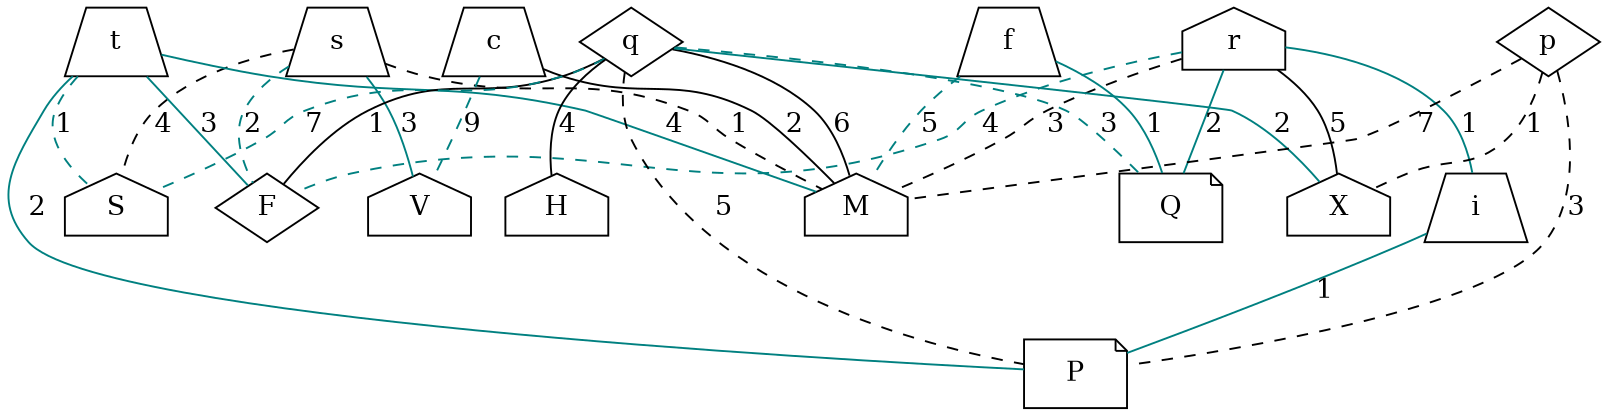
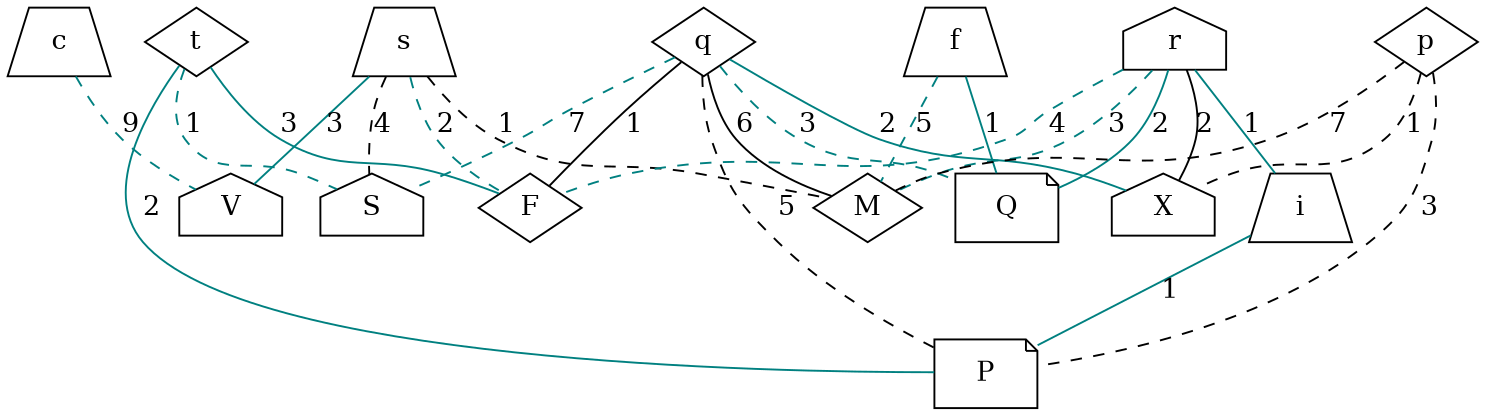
(116, 42) -> (196, 42)
(703, 93) -> none
(545, 102) -> none
(1034, 118) -> (1056, 146)
(1339, 125) -> (1205, 125)
(557, 208) -> none
(856, 208) -> (868, 208)
